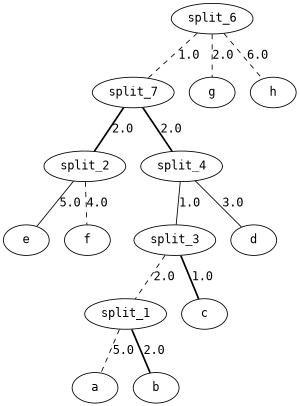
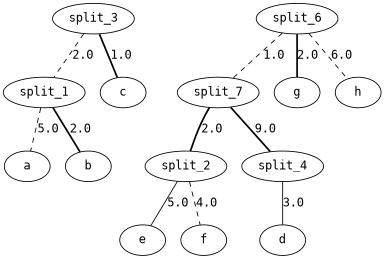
(212, 56) -> (297, 56)
(171, 129) -> (265, 129)
(178, 203) -> none
